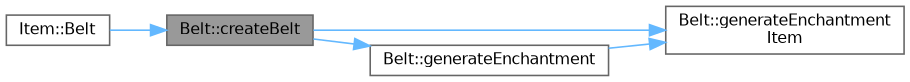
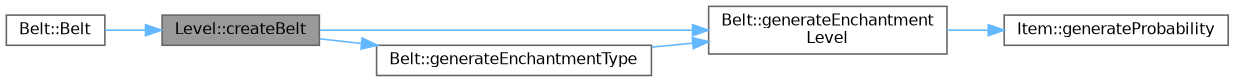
(58, 30) -> (56, 30)
(240, 30) -> (241, 30)
(785, 30) -> (828, 30)
none -> (1116, 30)
(489, 60) -> (514, 60)
